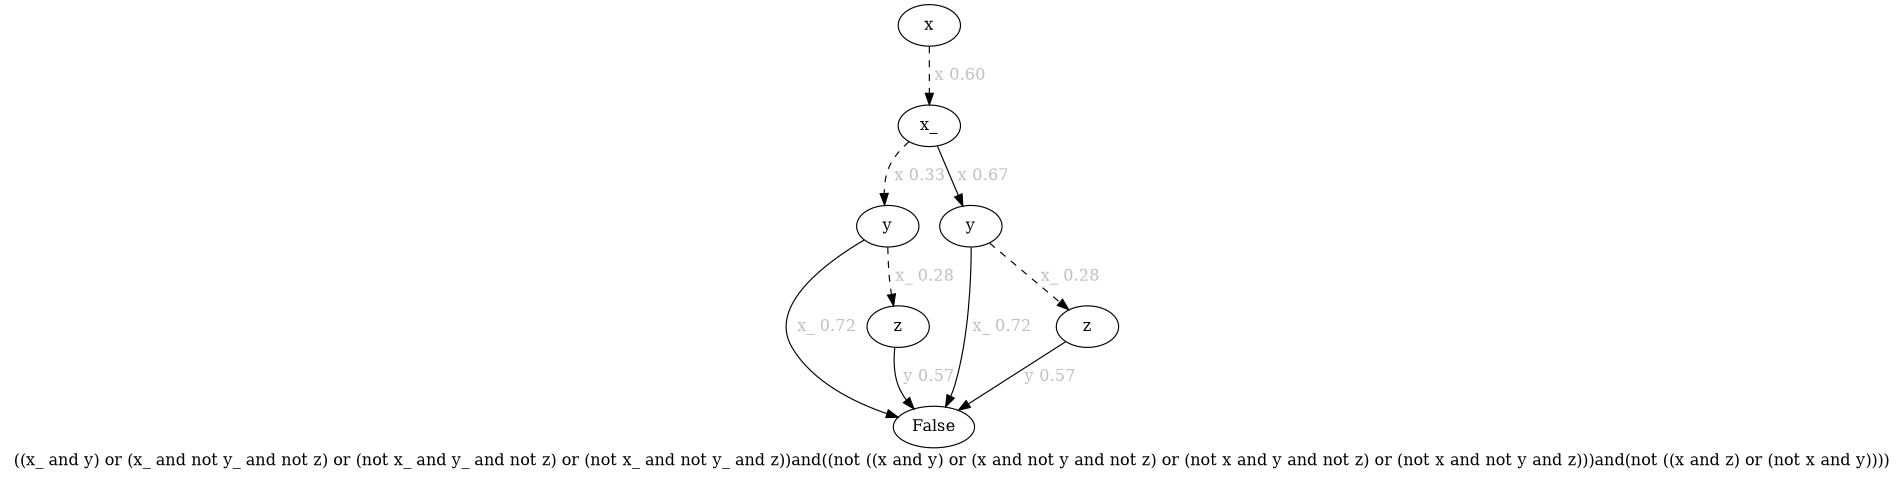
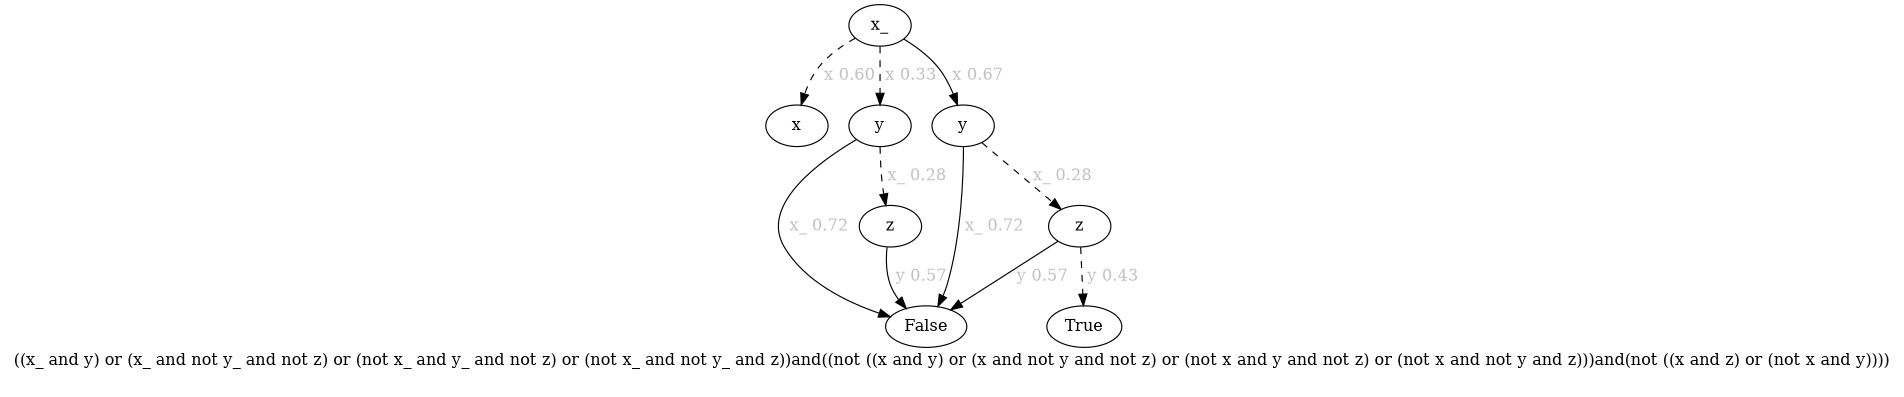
(929, 70) -> (824, 61)
none -> (1084, 327)
